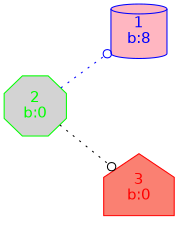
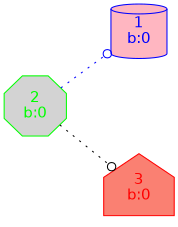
(139, 31) -> (139, 31)
